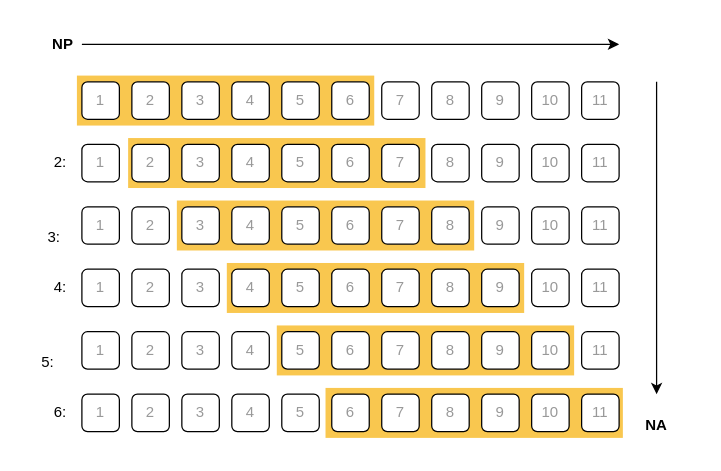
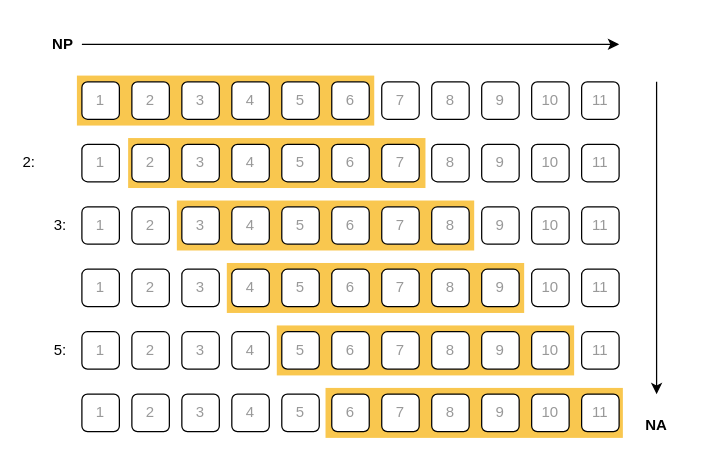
(61, 163) -> (29, 163)
(54, 238) -> (61, 226)
(61, 288) -> none
(48, 363) -> (61, 351)
(61, 413) -> none
